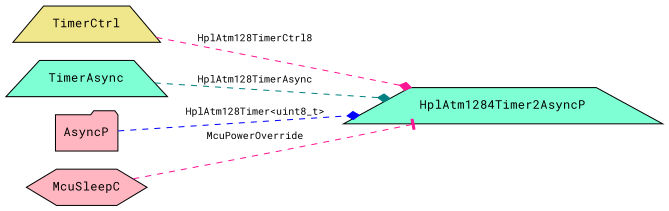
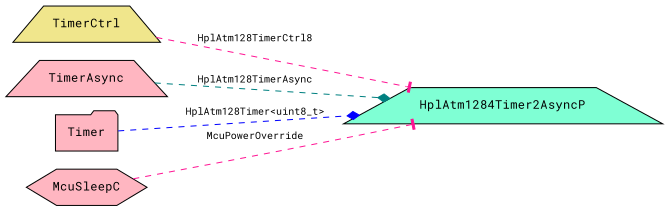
(281, 62) -> (281, 62)
(87, 79) -> (87, 79)
(87, 133) -> (87, 133)
